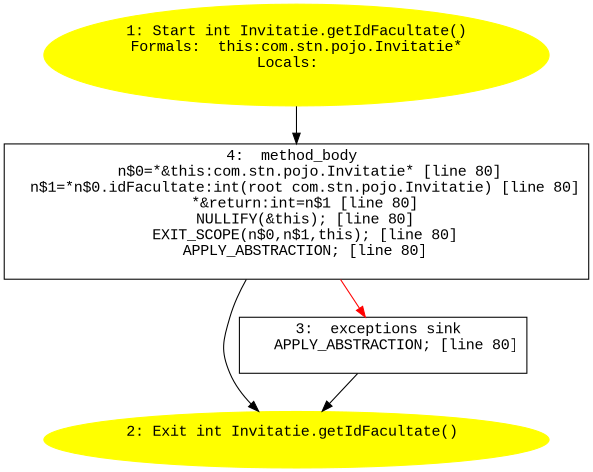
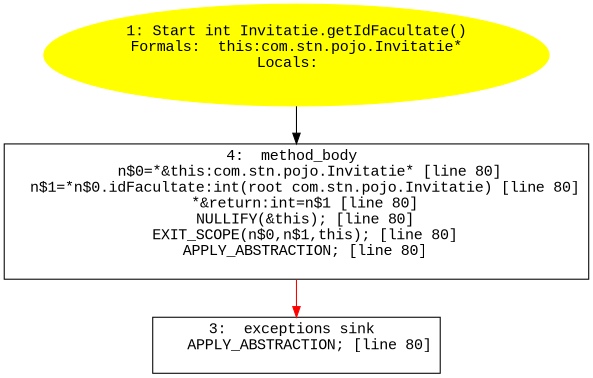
(296, 440) -> none
